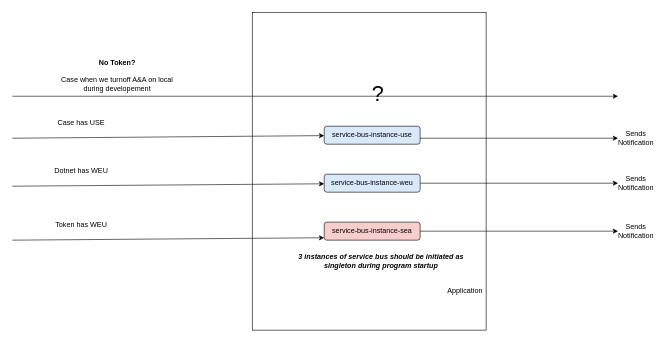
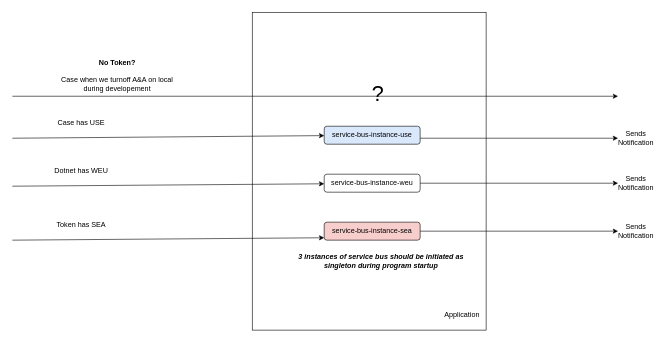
(372, 183) -> (372, 183)
(81, 225) -> (81, 225)
(465, 291) -> (462, 315)
